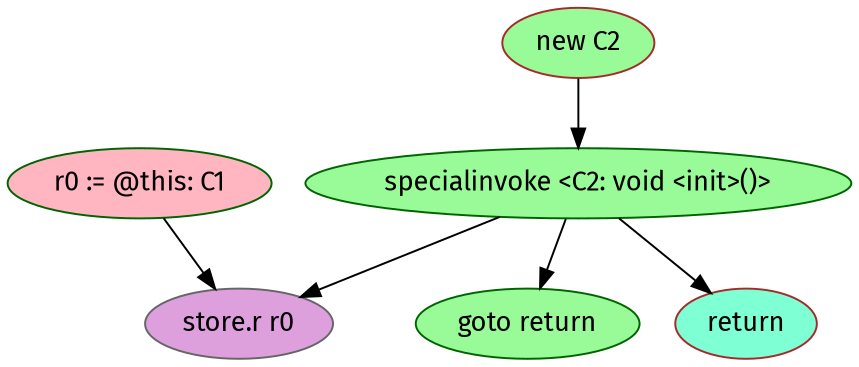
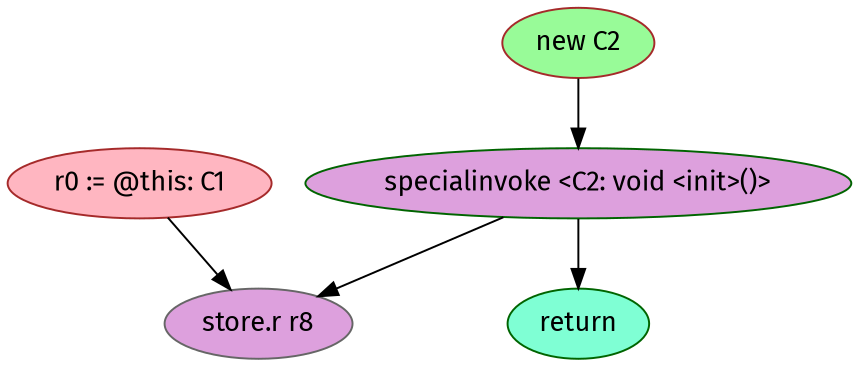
(140, 183) -> (140, 183)
(578, 183) -> (578, 183)
(239, 324) -> (259, 324)
(528, 324) -> none
(746, 324) -> (578, 324)
